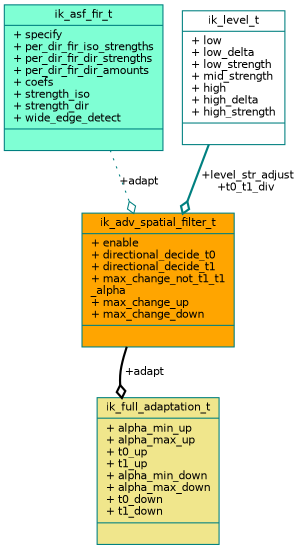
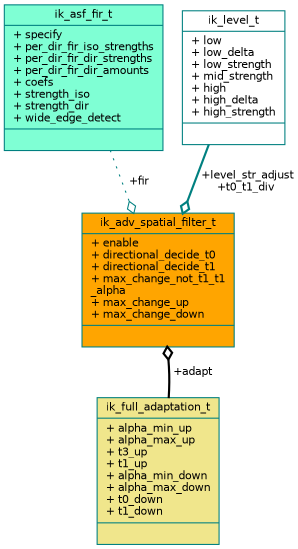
(138, 182) -> (138, 182)
(122, 366) -> (169, 379)
(127, 452) -> (127, 452)
